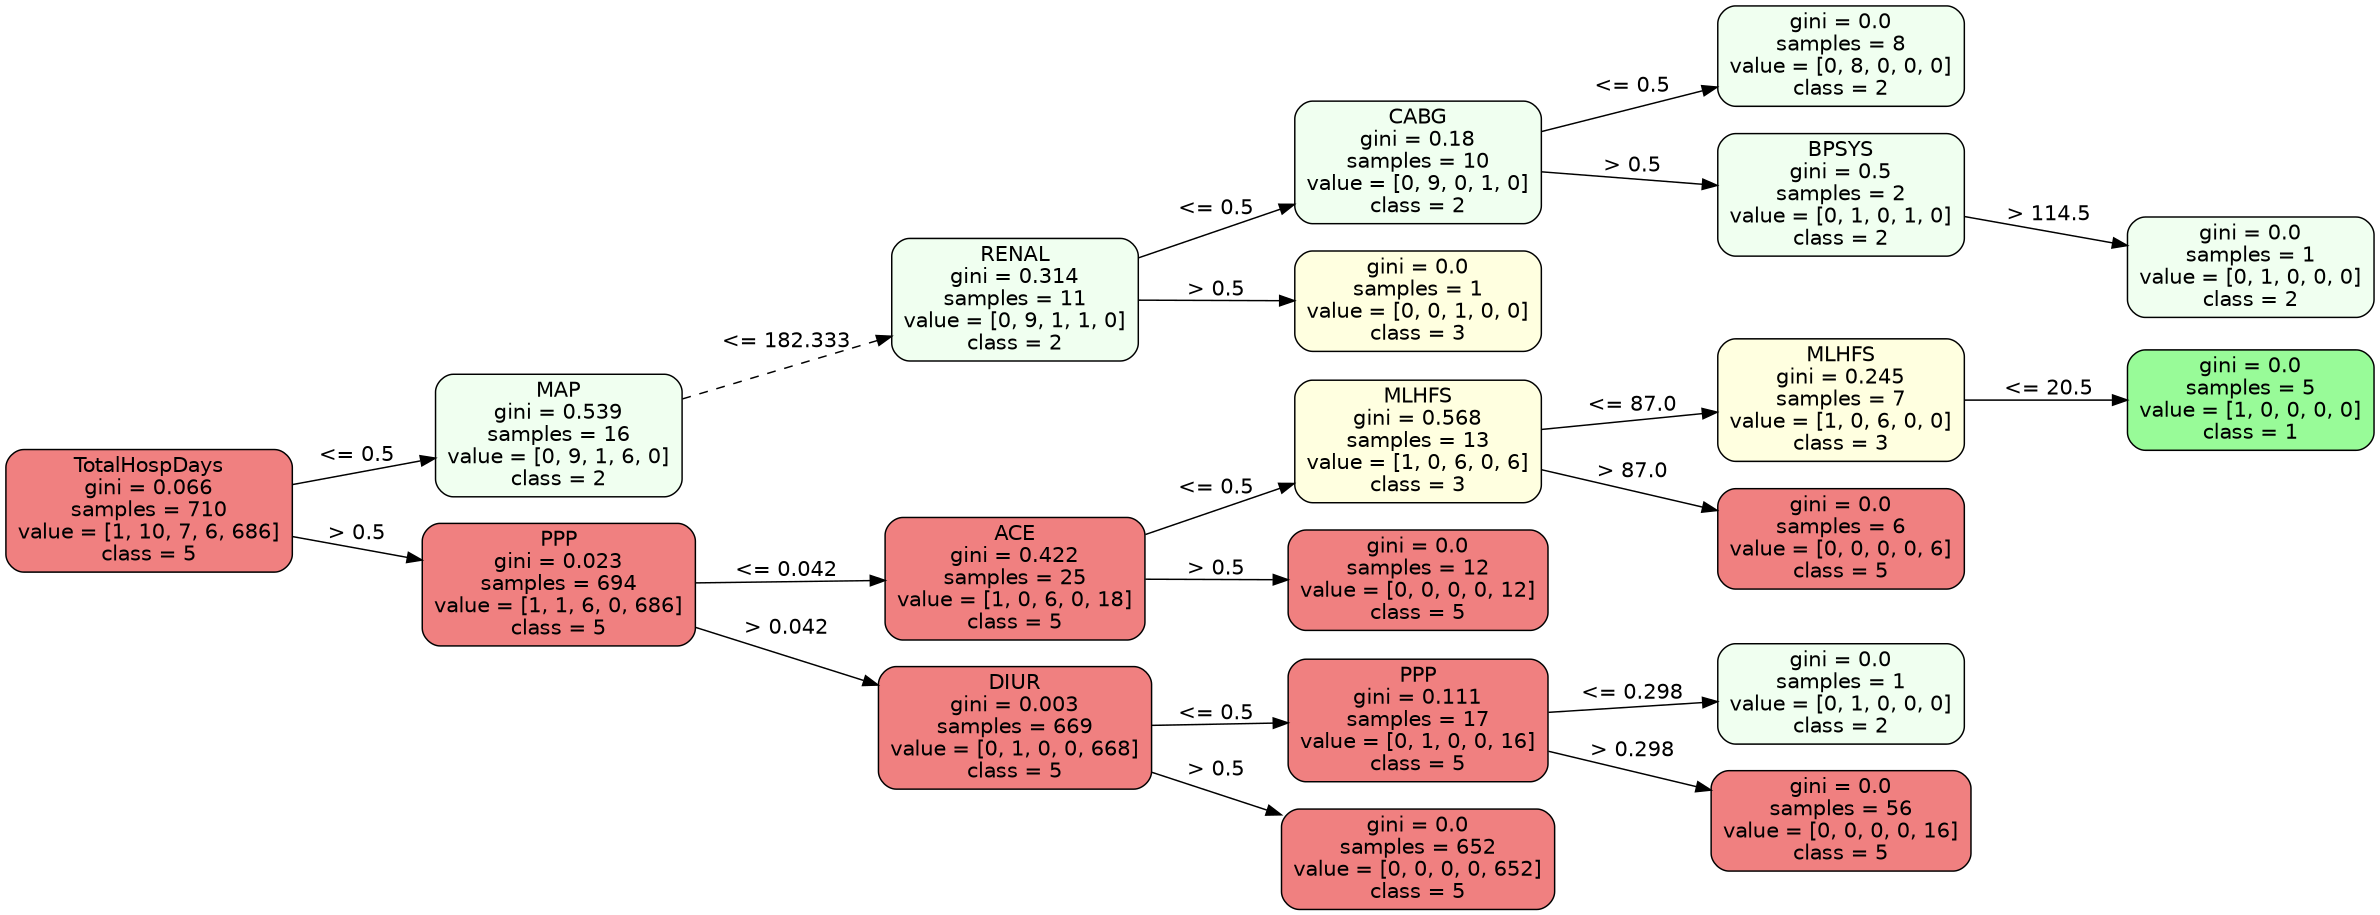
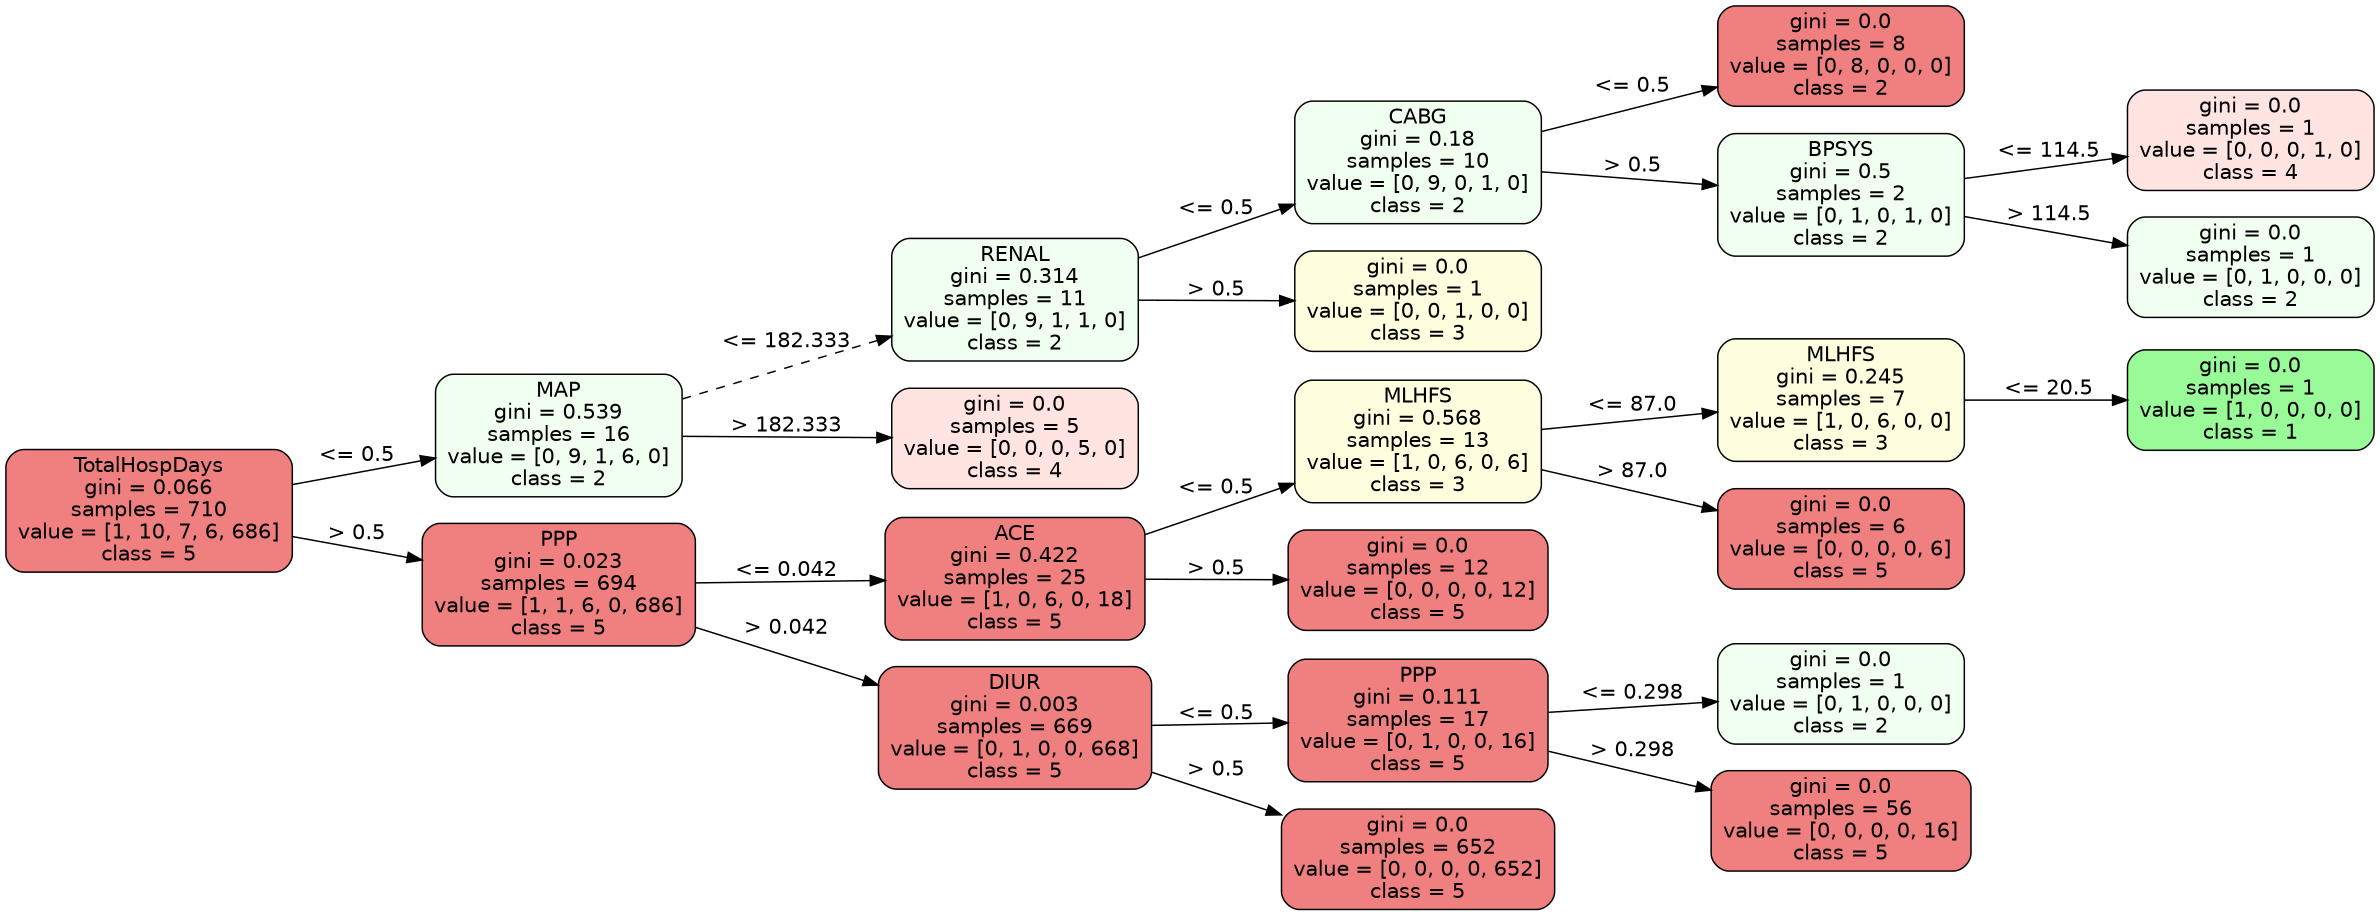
(1841, 56) -> (1841, 56)
none -> (2251, 140)
(2251, 400) -> (2251, 400)
none -> (1015, 438)
